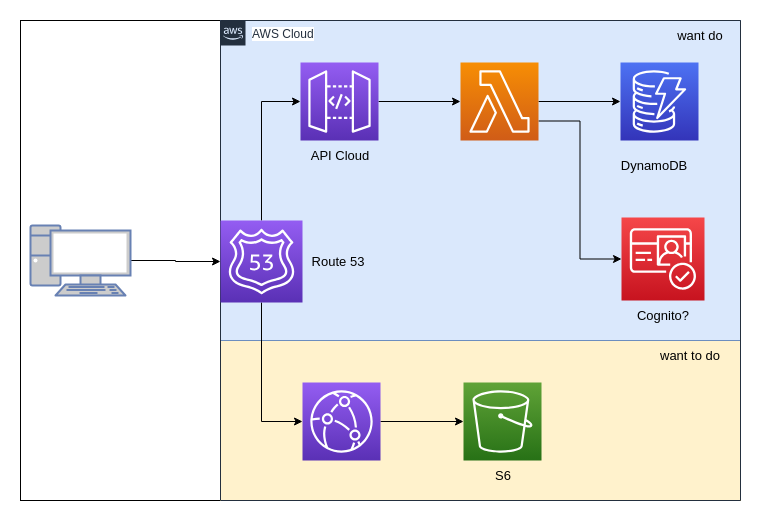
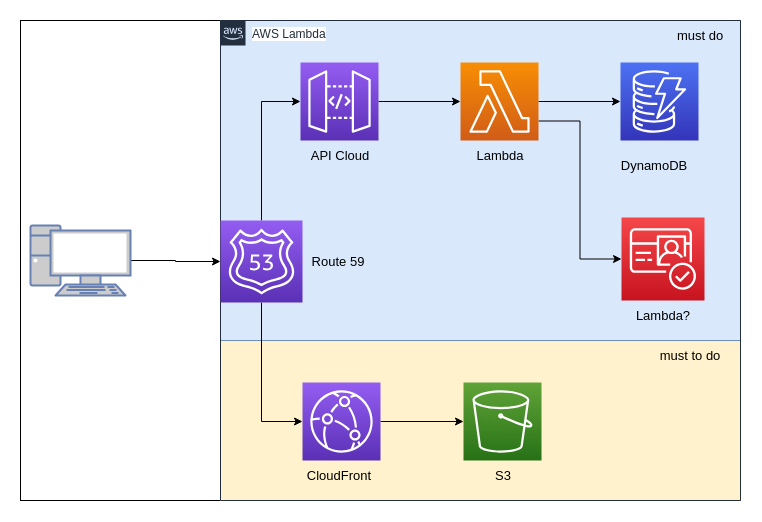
(280, 35) -> (285, 35)
(701, 36) -> (701, 36)
none -> (501, 156)
(339, 262) -> (339, 262)
(664, 316) -> (664, 316)
(691, 356) -> (691, 356)
none -> (340, 476)
(504, 476) -> (504, 476)
